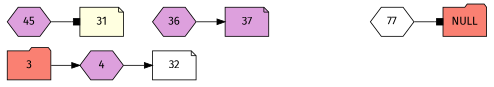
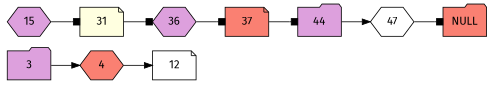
(29, 22) -> (29, 22)
none -> (134, 22)
(207, 22) -> (207, 22)
(247, 22) -> (247, 22)
none -> (320, 22)
(392, 22) -> (392, 22)
(29, 65) -> (29, 65)
(102, 65) -> (102, 65)
(174, 65) -> (174, 65)
